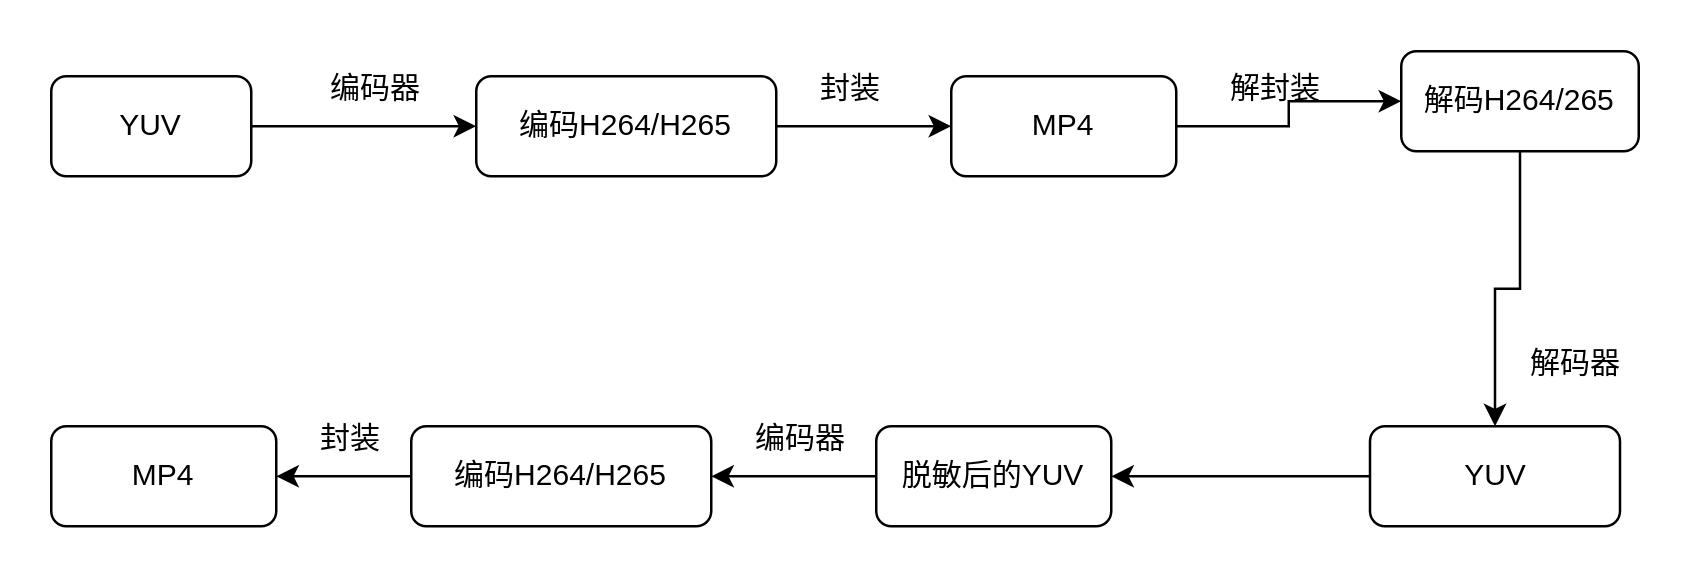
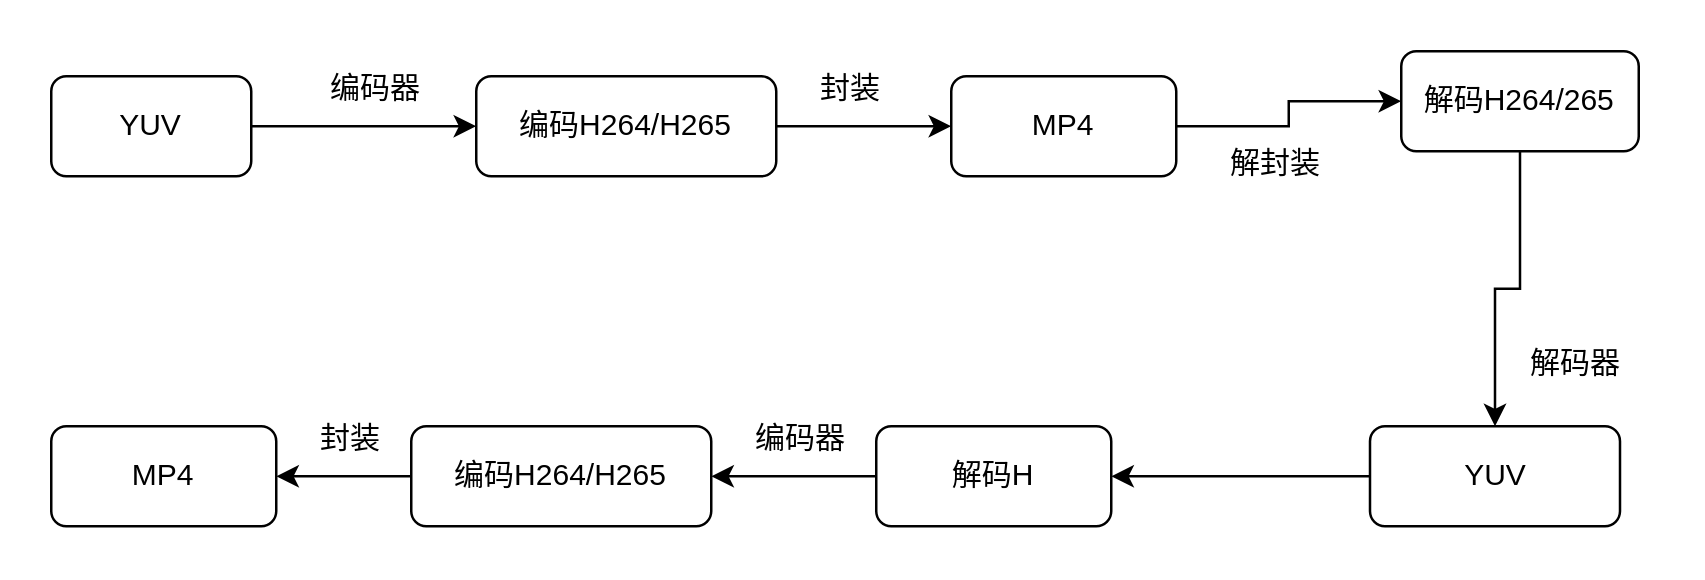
(1276, 89) -> (1276, 164)
(994, 476) -> (994, 476)
